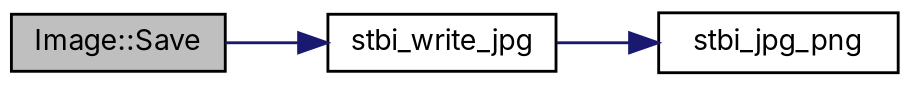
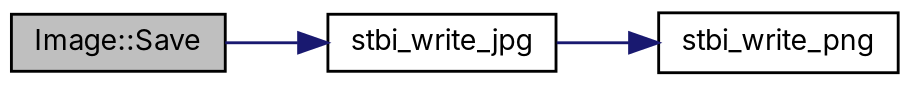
(778, 43) -> (778, 43)
